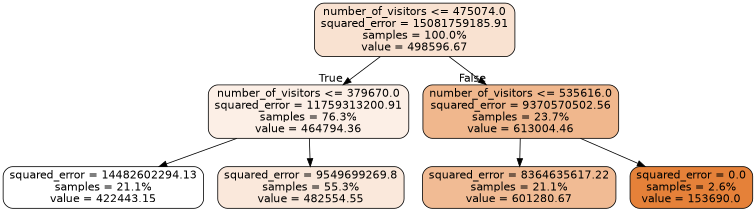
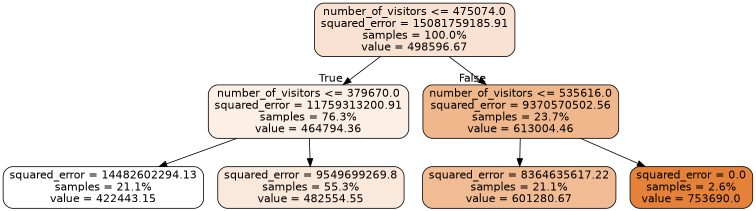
(691, 187) -> (691, 187)
